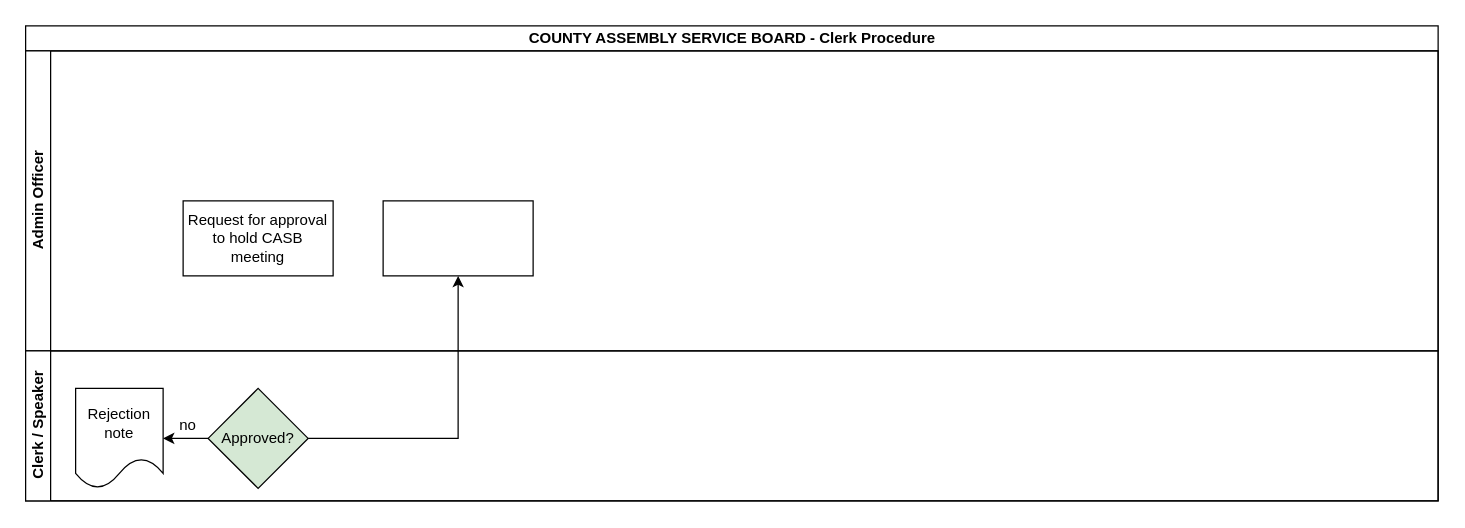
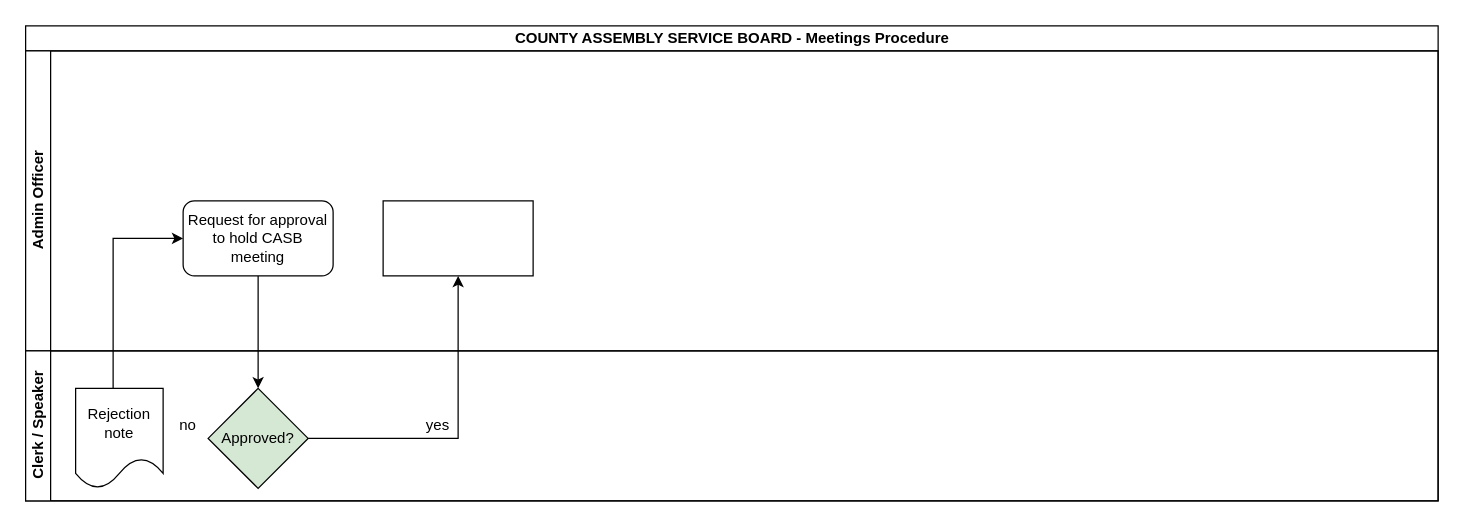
(733, 38) -> (733, 38)
(258, 238) -> (258, 238)
none -> (113, 282)
none -> (258, 328)
none -> (438, 426)
(185, 438) -> none
